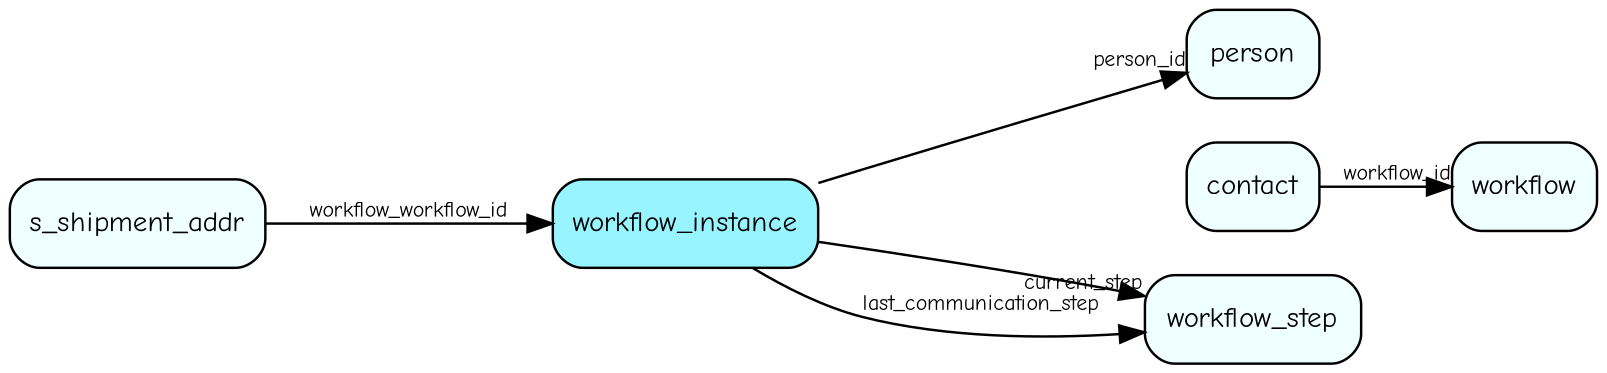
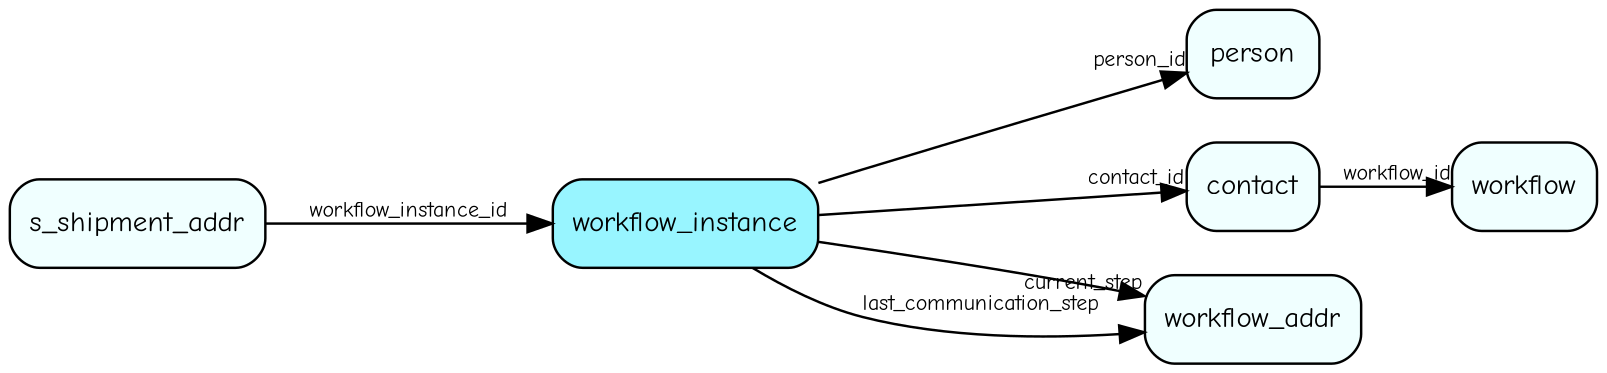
none -> (990, 204)
(409, 211) -> (409, 211)
(1253, 319) -> (1253, 319)
